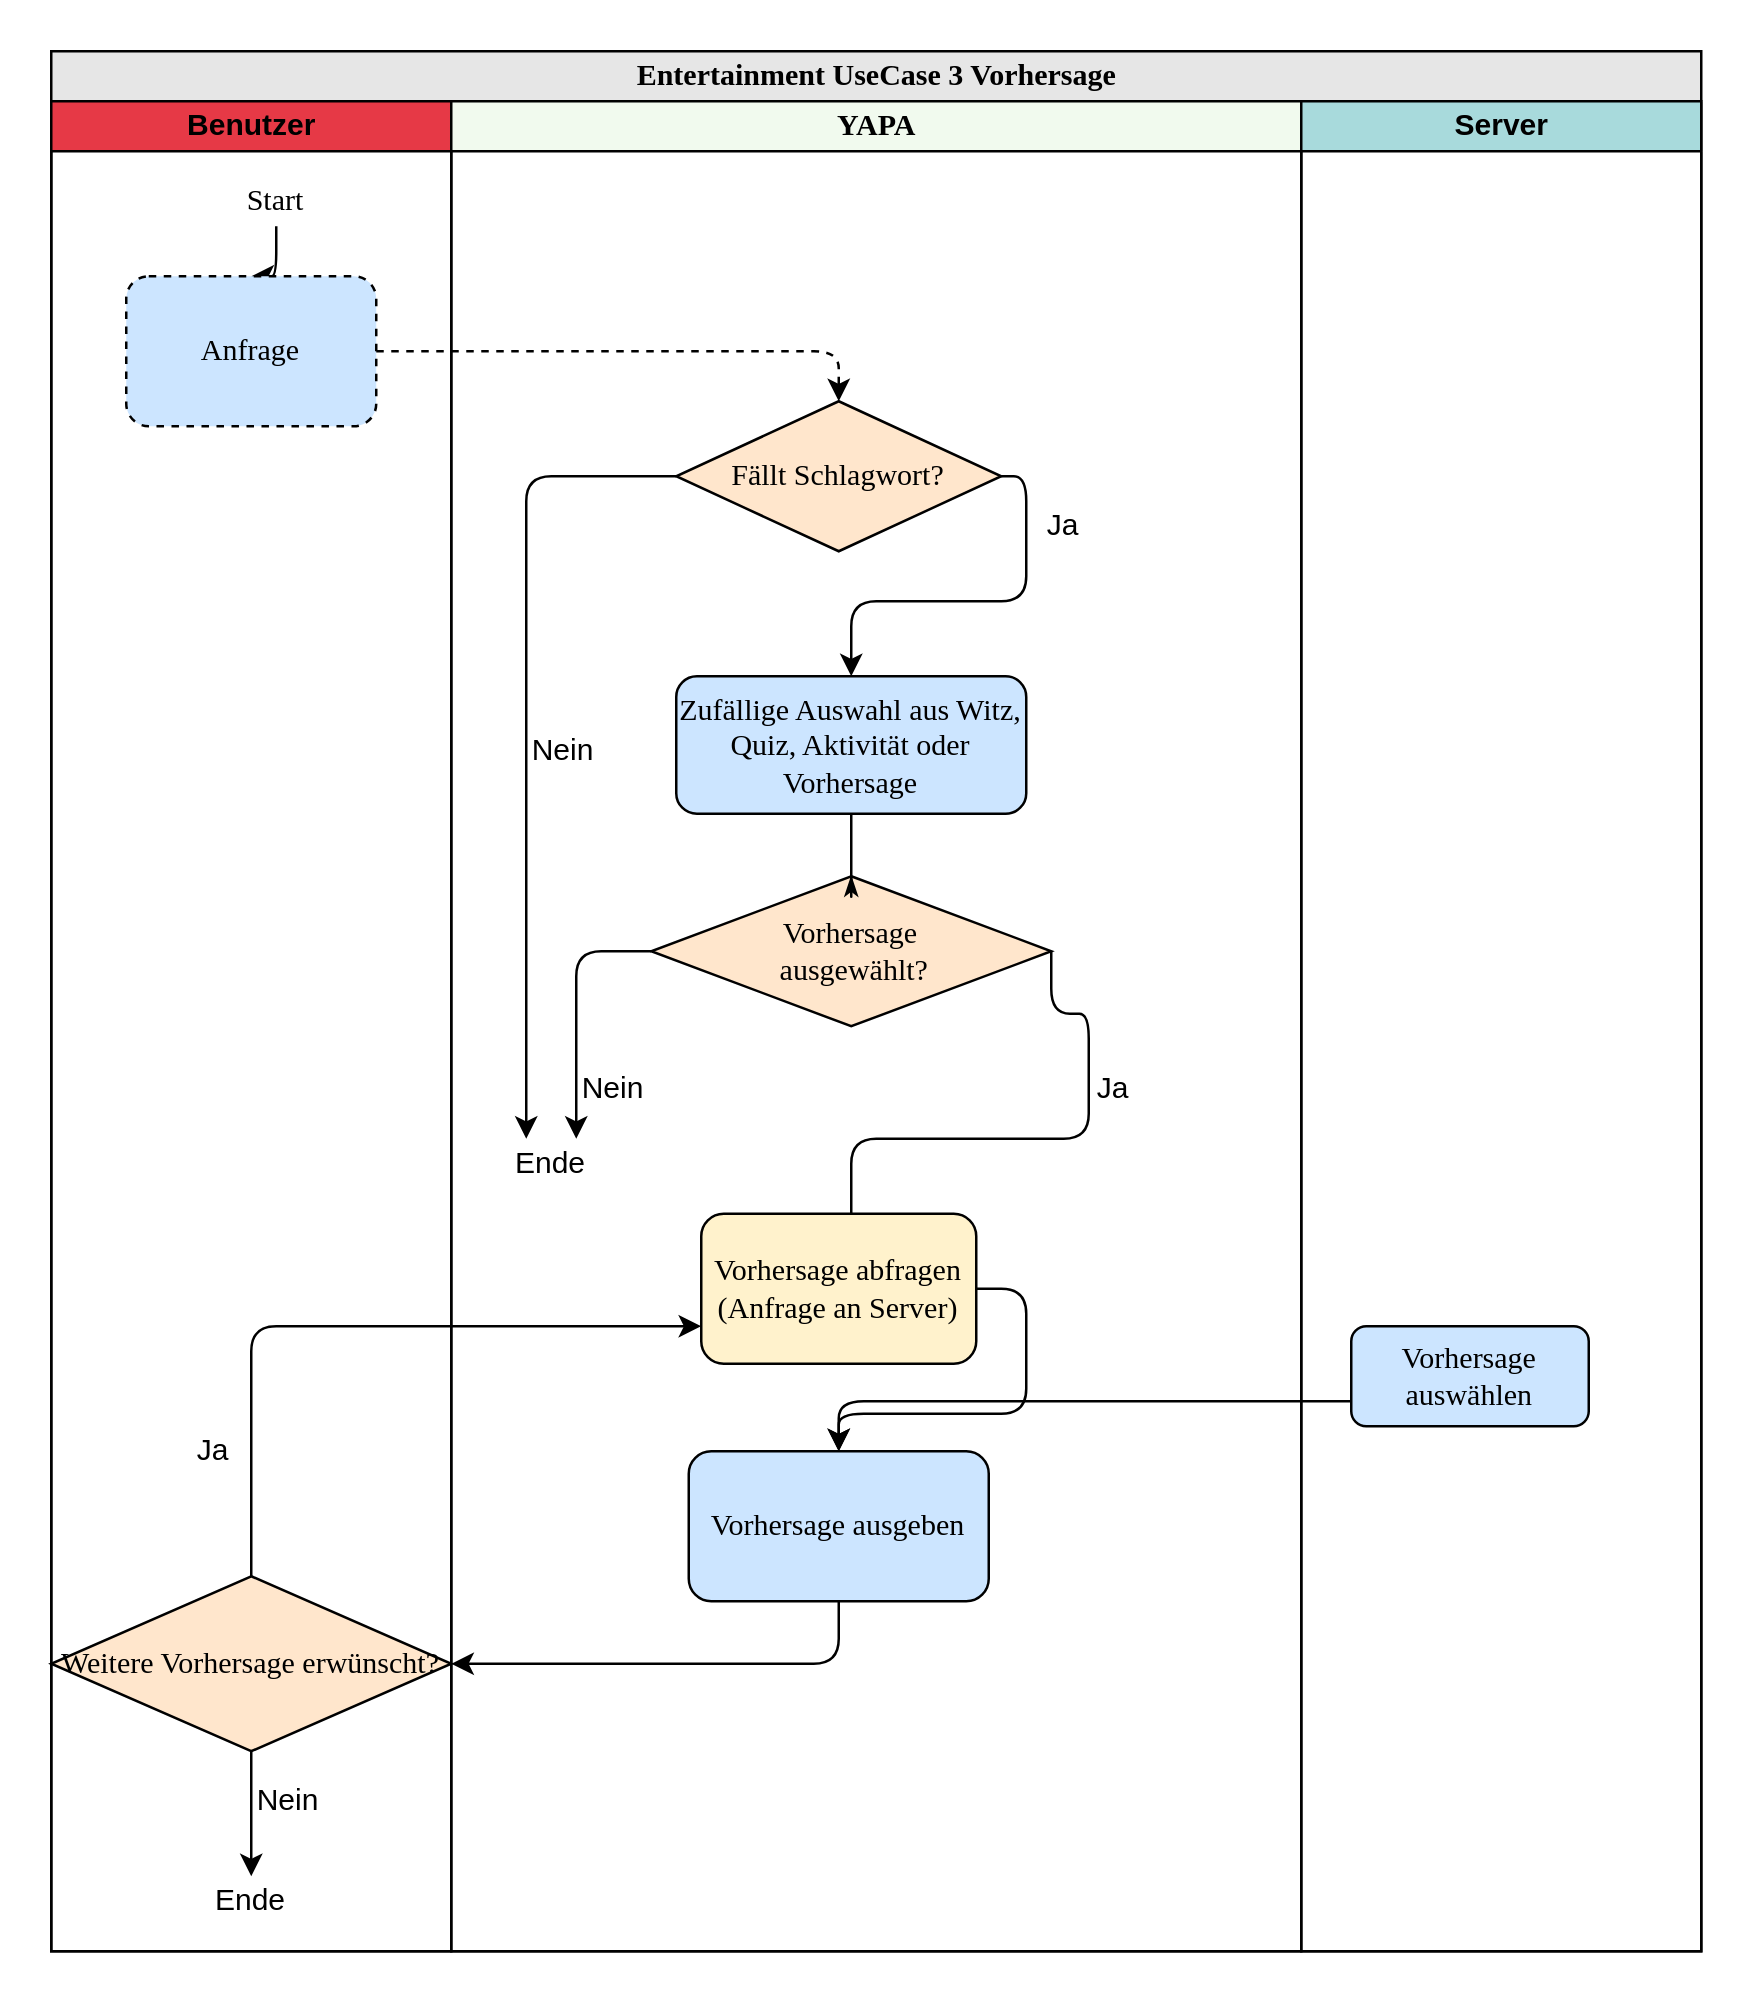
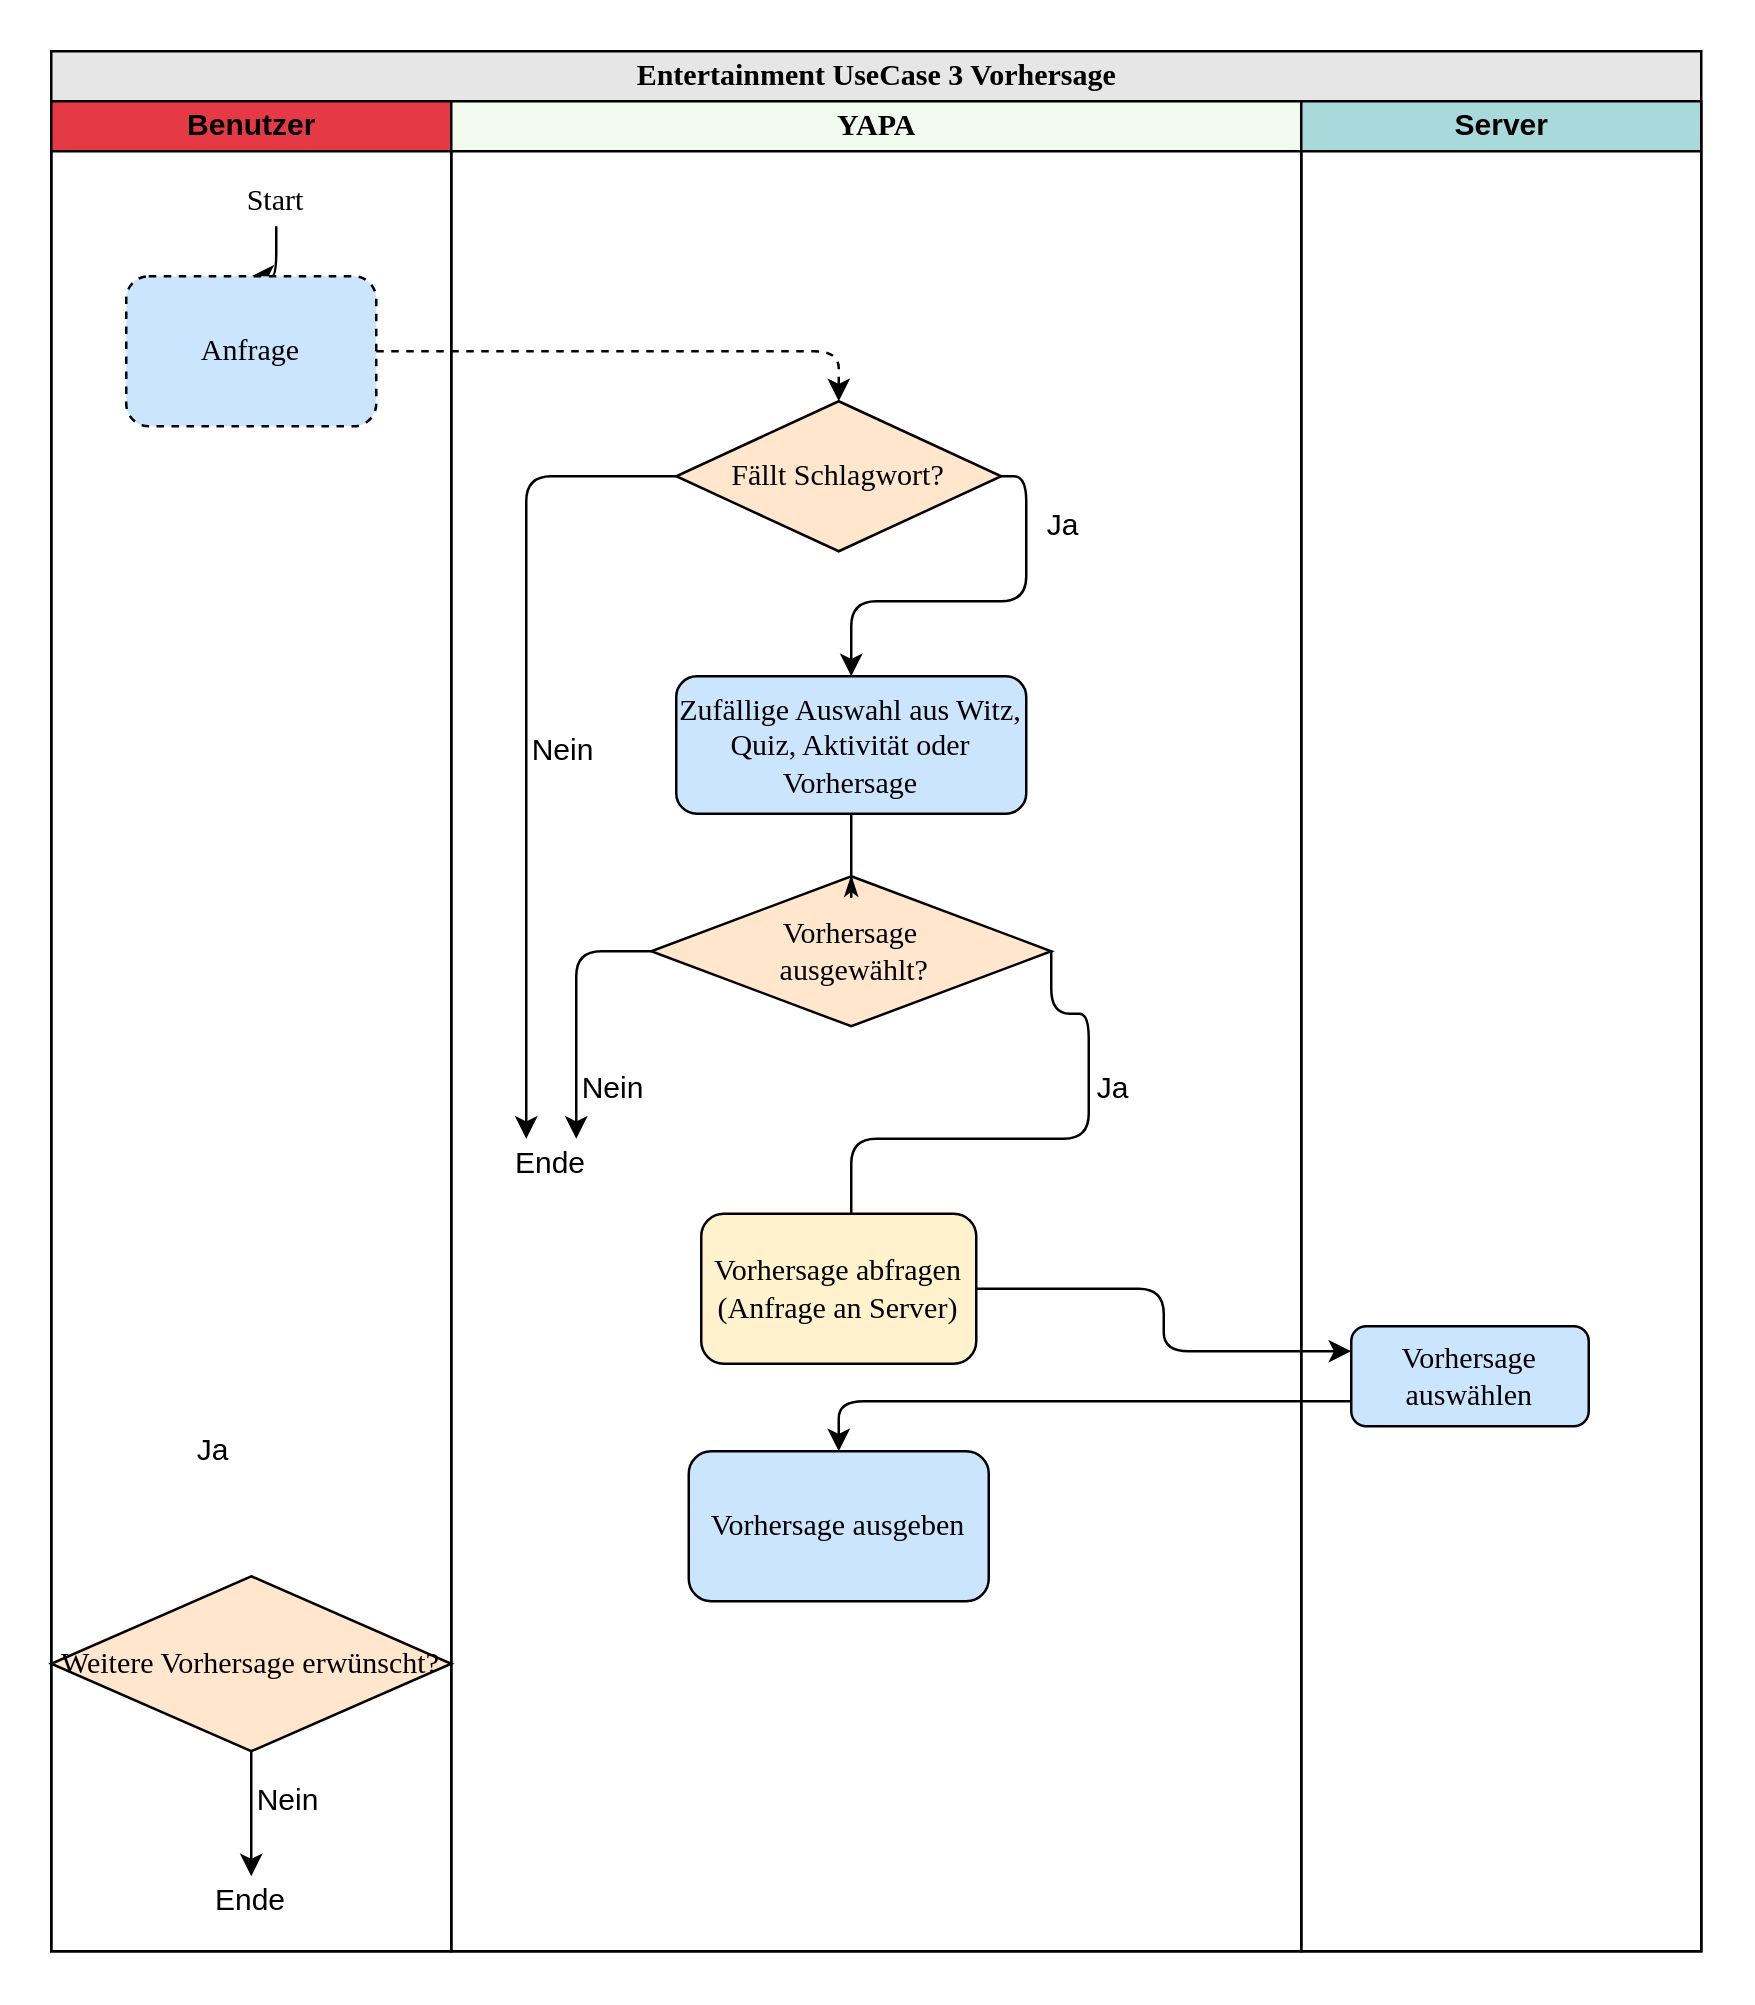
(251, 1362) -> none
(934, 1414) -> (1163, 1308)
(677, 1664) -> none
